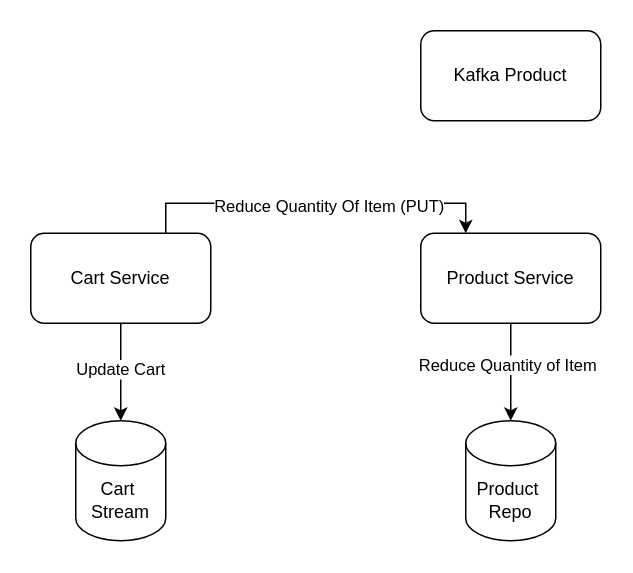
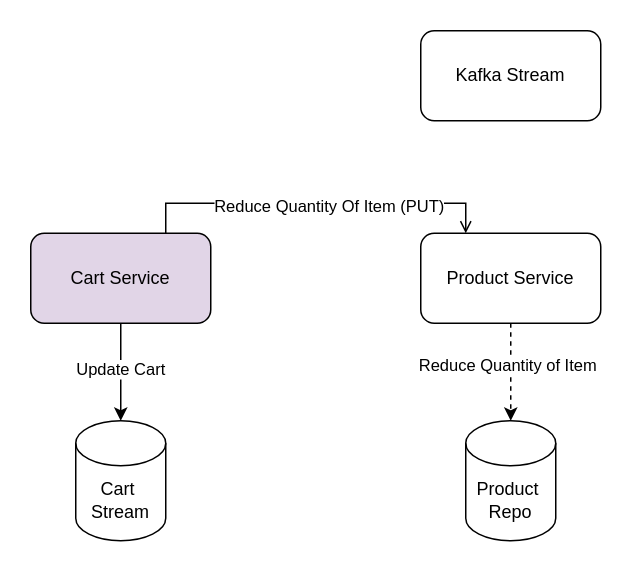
(511, 76) -> (511, 76)
(466, 222) -> (466, 224)
(121, 278) -> (121, 278)
(511, 392) -> (511, 392)
